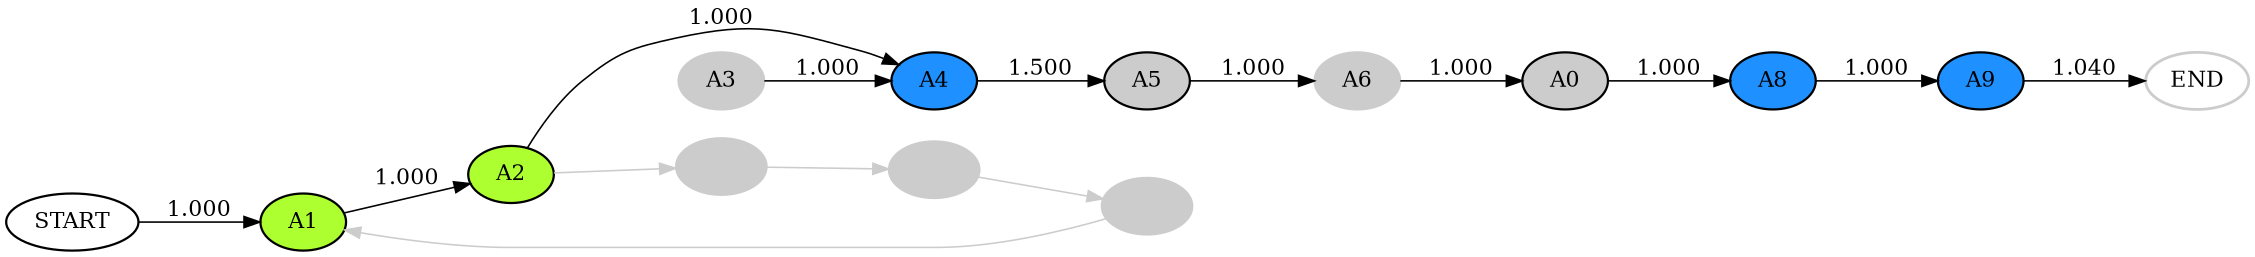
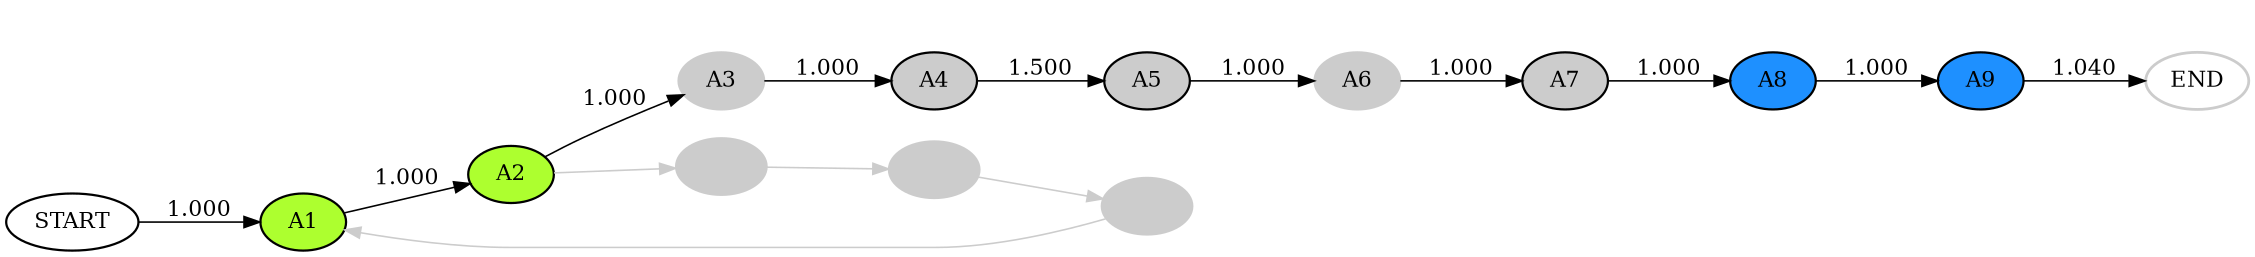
(686, 36) -> (606, 127)
(934, 81) -> (934, 81)
(1565, 81) -> (1565, 81)
